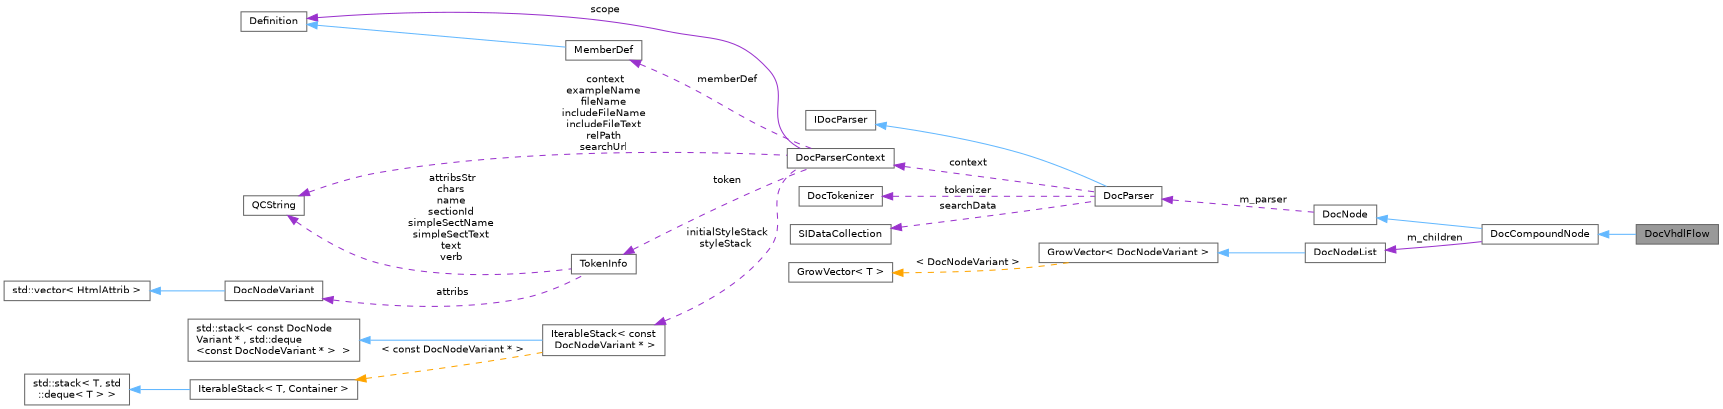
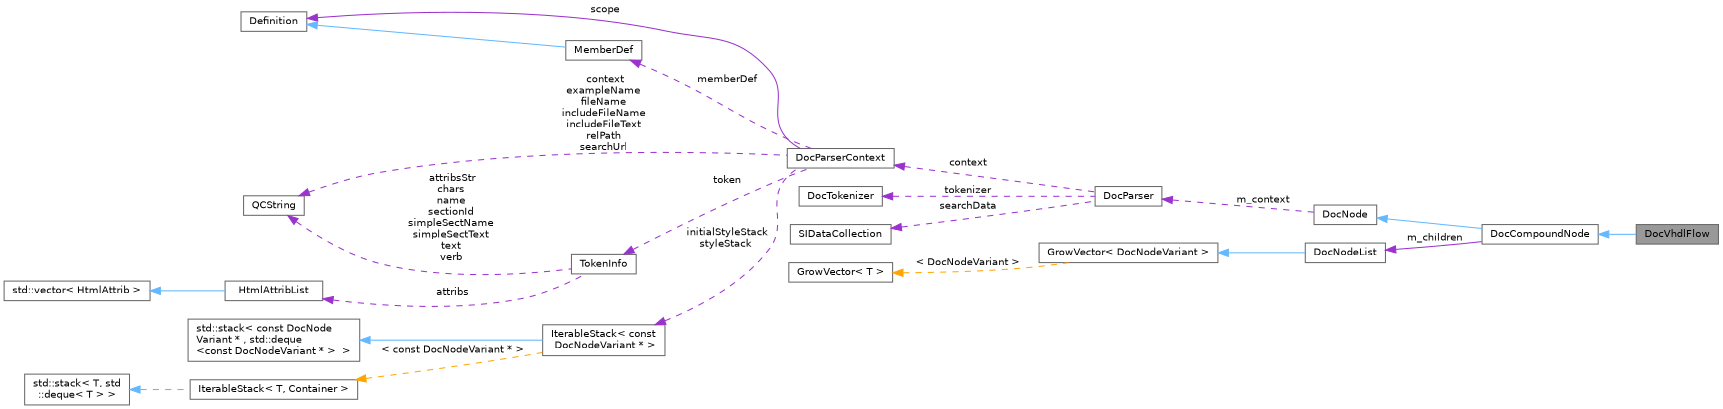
(841, 120) -> none
(1262, 200) -> (1262, 200)
(274, 291) -> (274, 291)
(165, 390) -> (165, 390)
